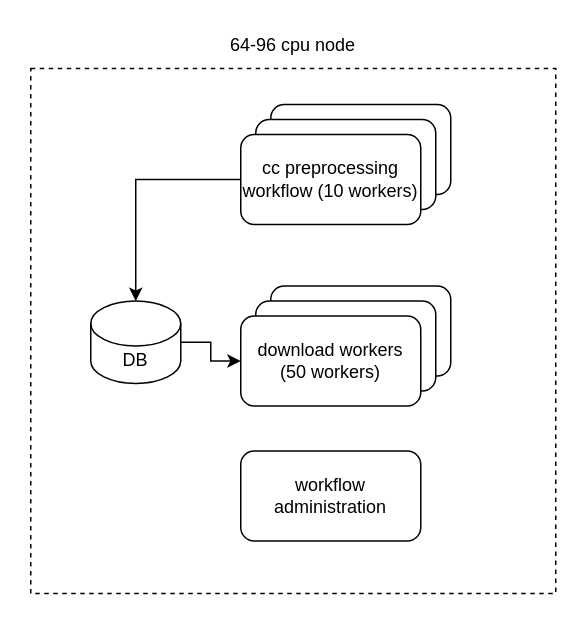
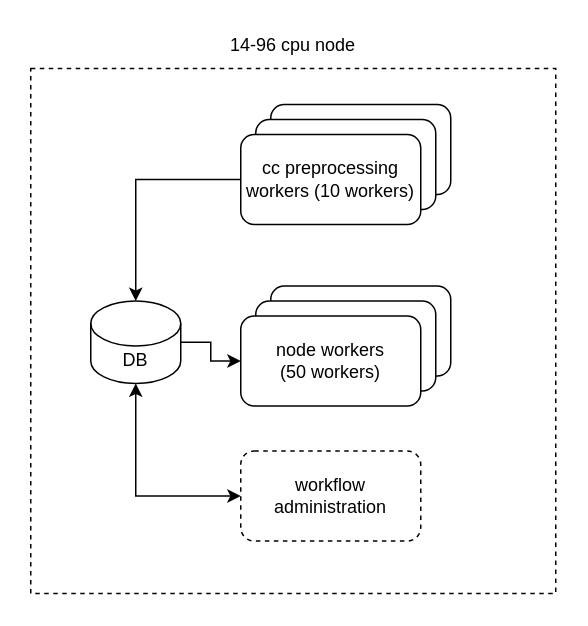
(293, 46) -> (293, 46)
(331, 179) -> (331, 179)
(331, 361) -> (331, 361)
none -> (136, 492)
(331, 496) -> (331, 496)
